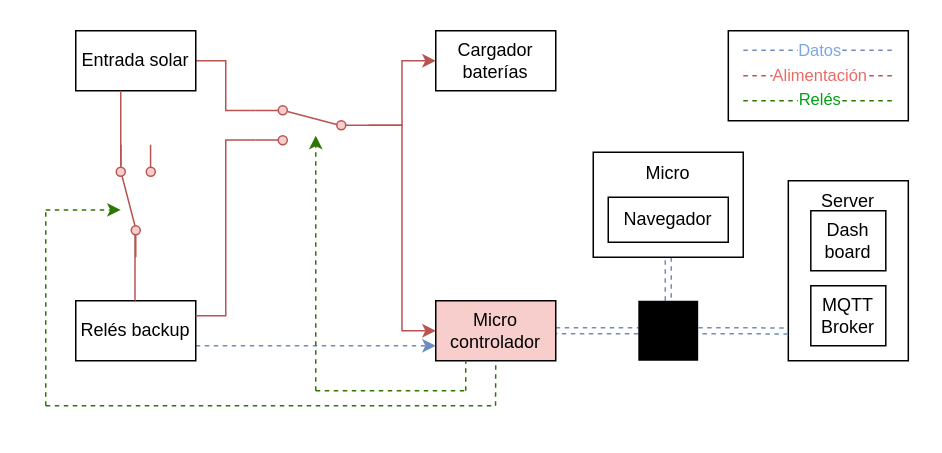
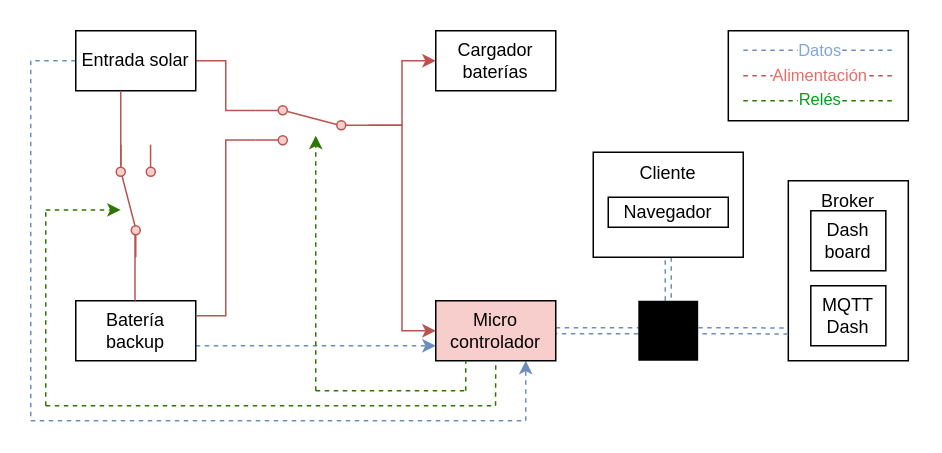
(668, 174) -> (668, 174)
(848, 202) -> (848, 202)
(668, 220) -> (668, 212)
(848, 316) -> (848, 316)
(136, 331) -> (136, 331)
none -> (101, 421)
